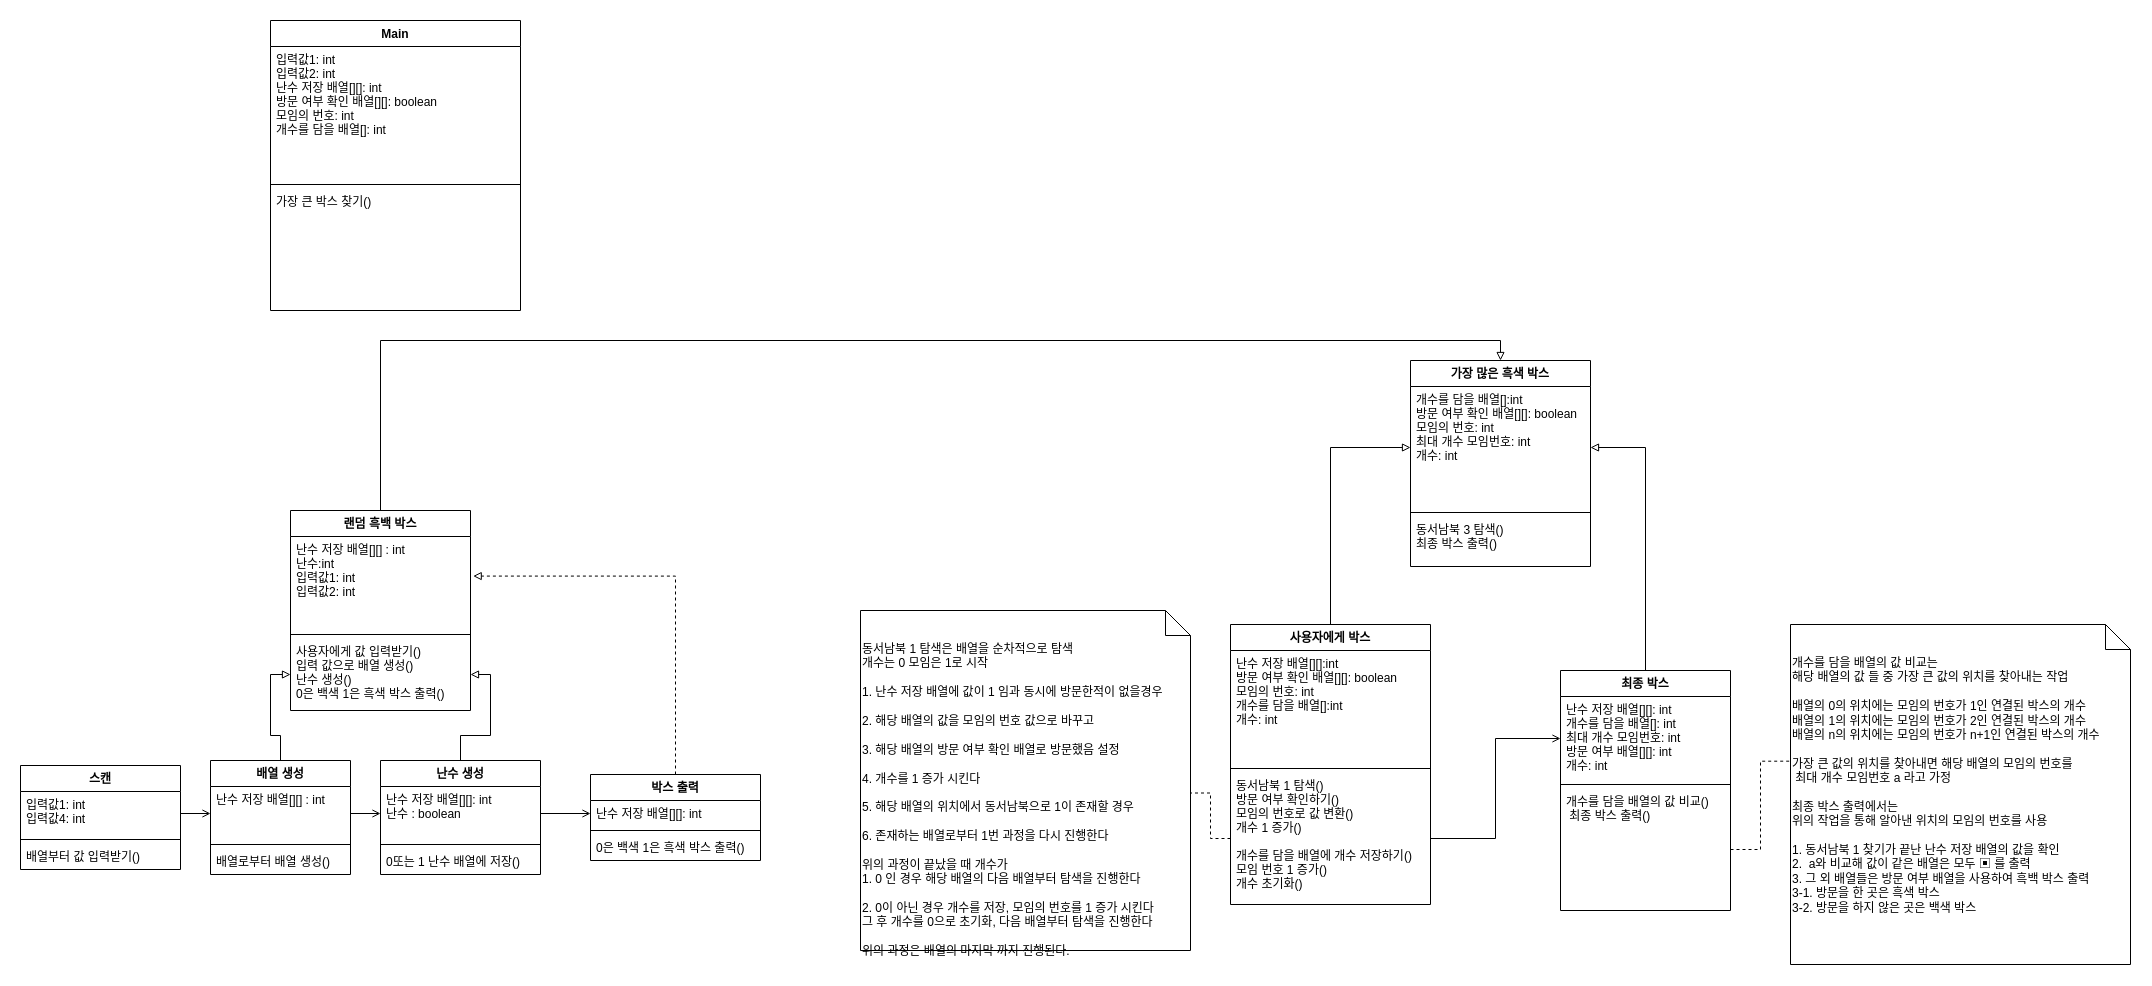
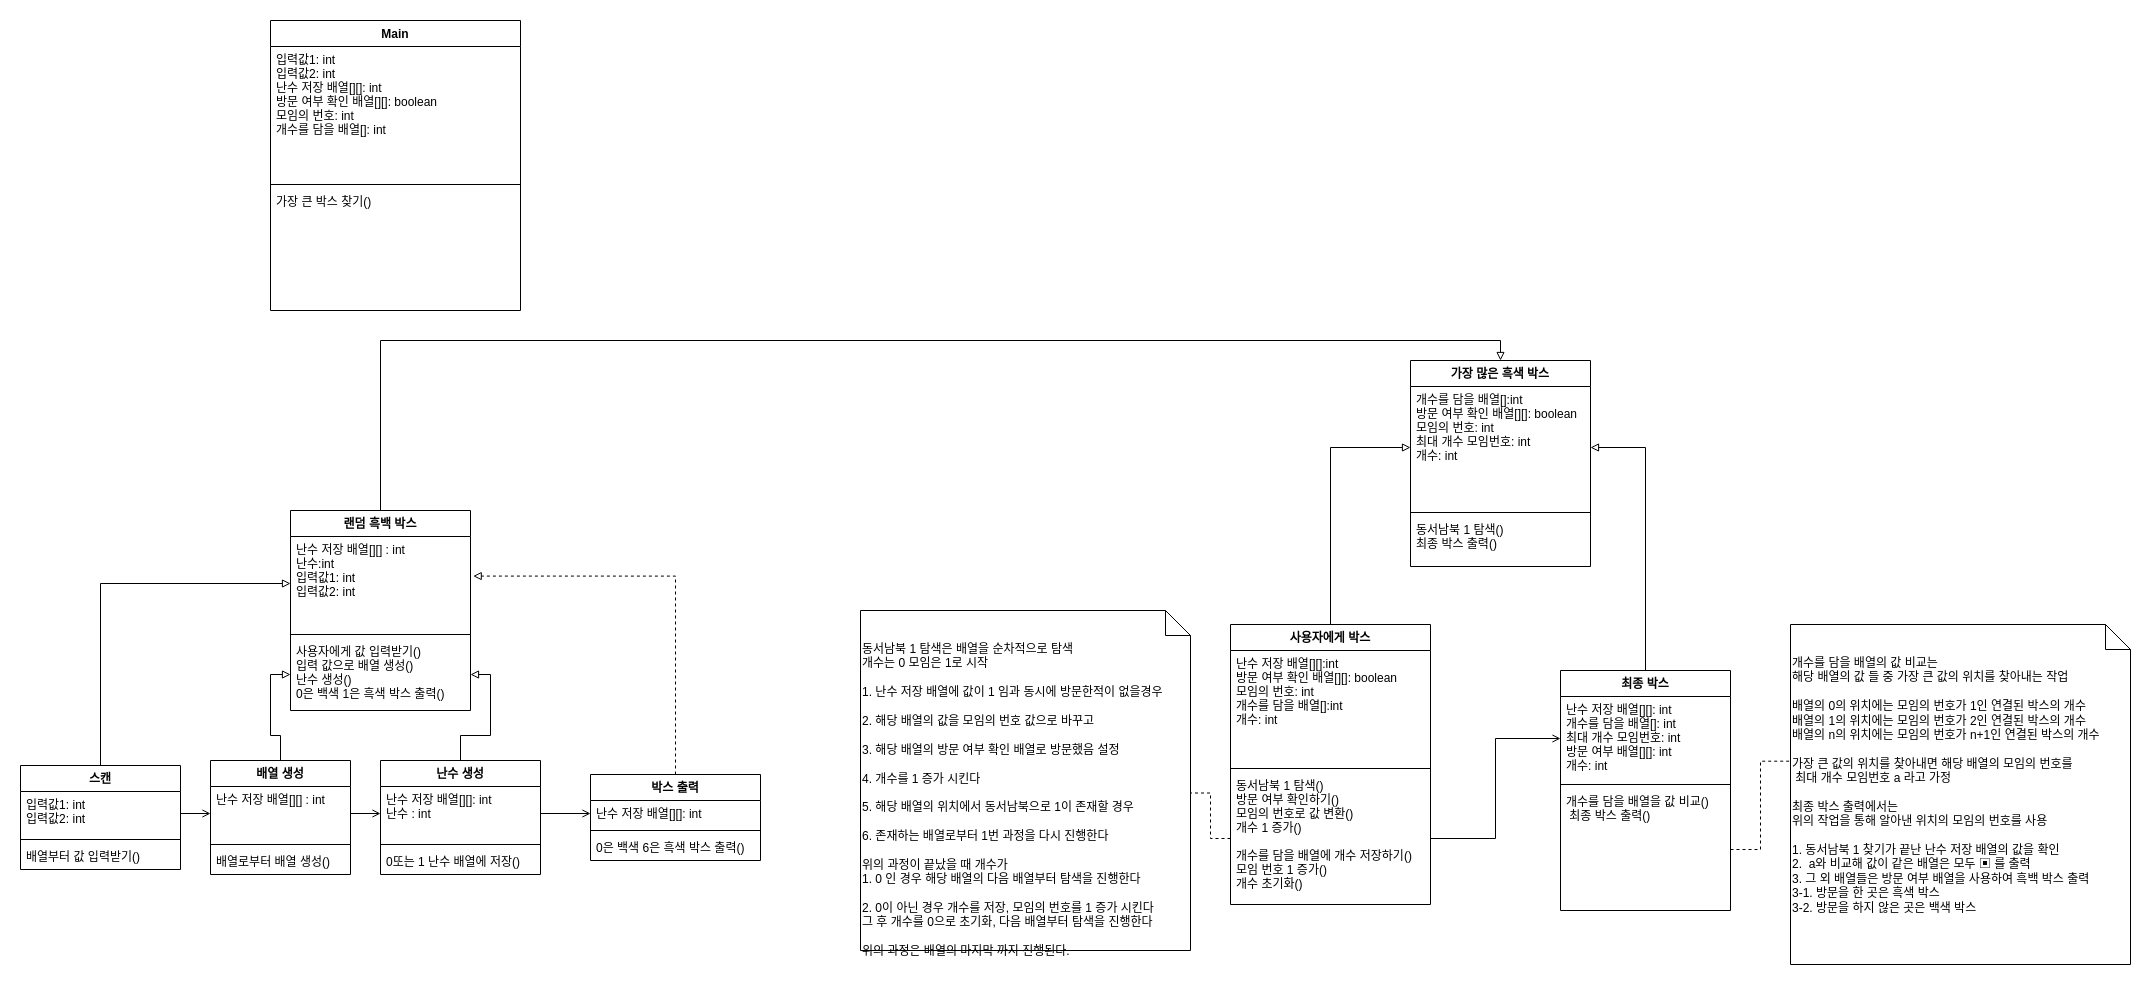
(1466, 530) -> (1466, 530)
none -> (101, 585)
(451, 800) -> (451, 800)
(1646, 802) -> (1646, 802)
(59, 805) -> (59, 805)
(678, 848) -> (678, 848)
